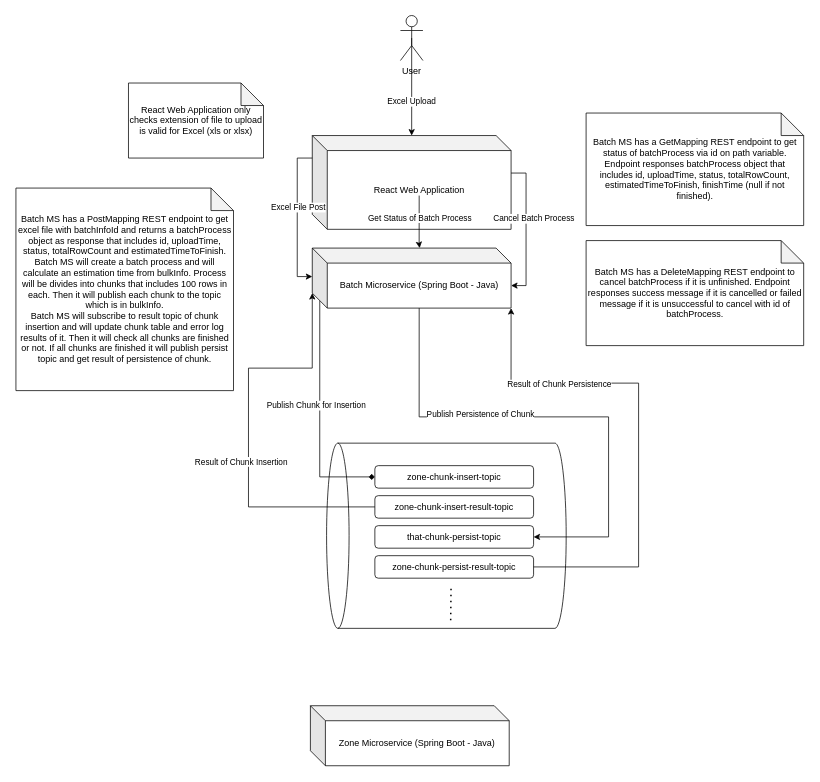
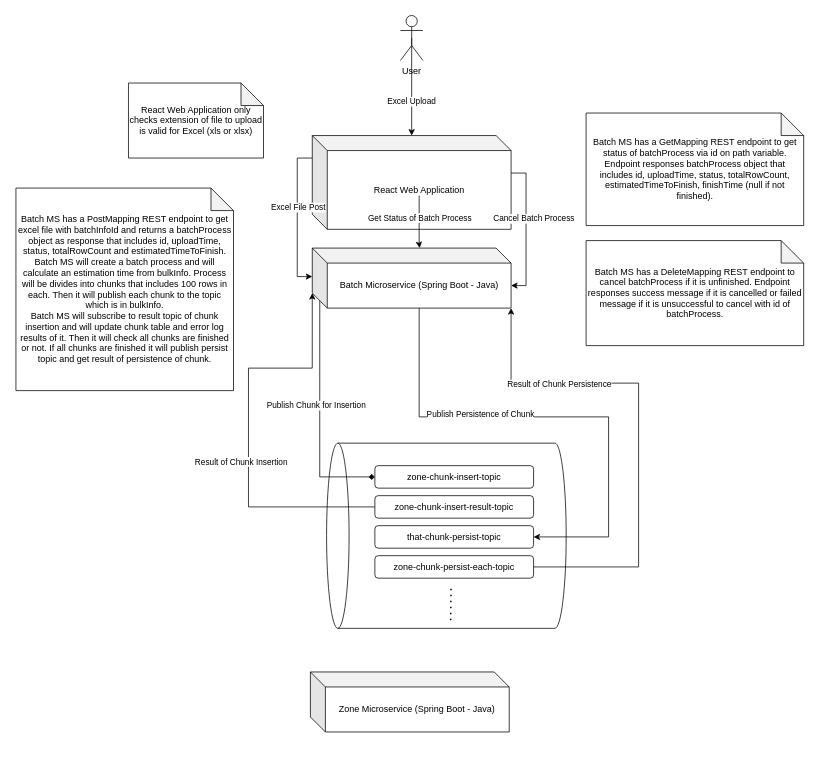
(454, 567) -> (454, 567)
(410, 735) -> (410, 702)
